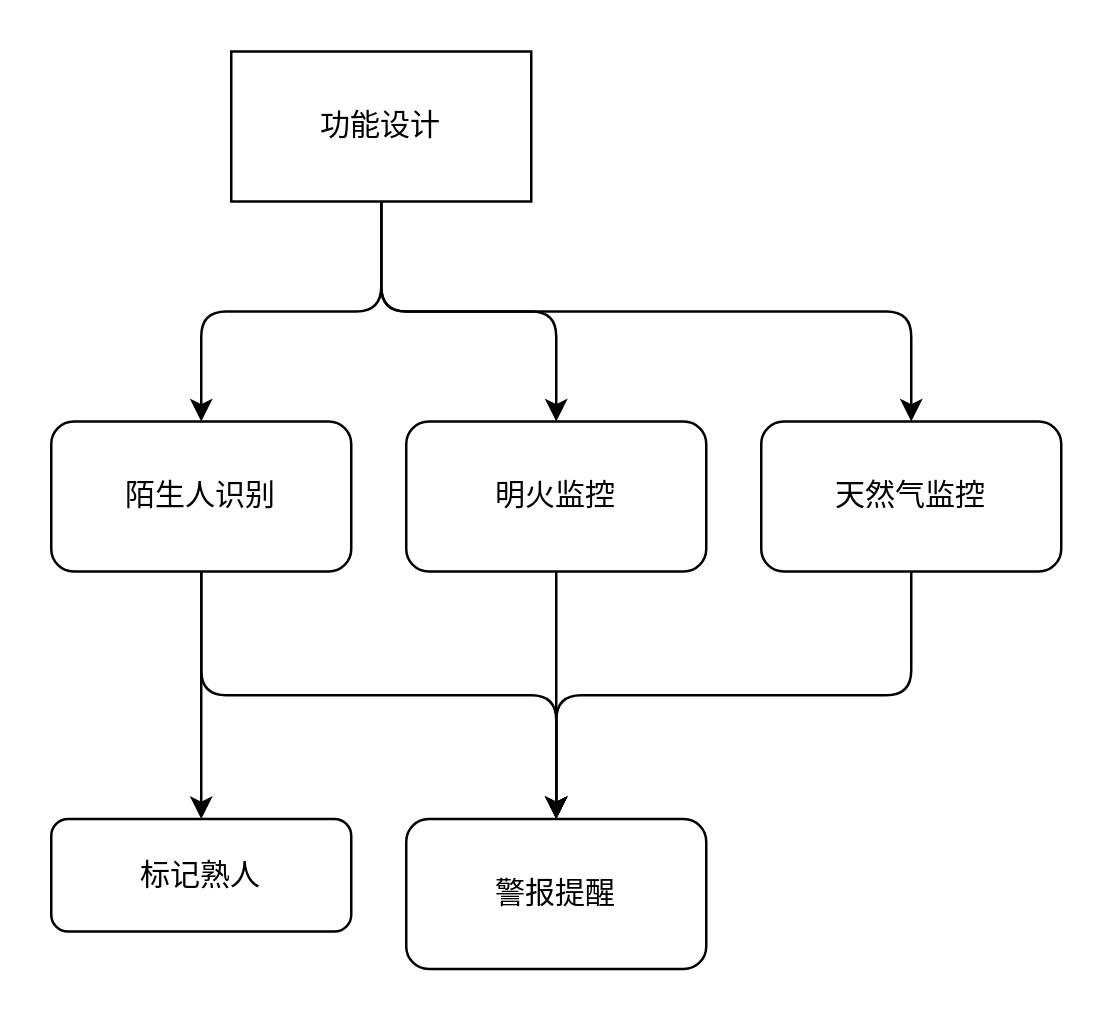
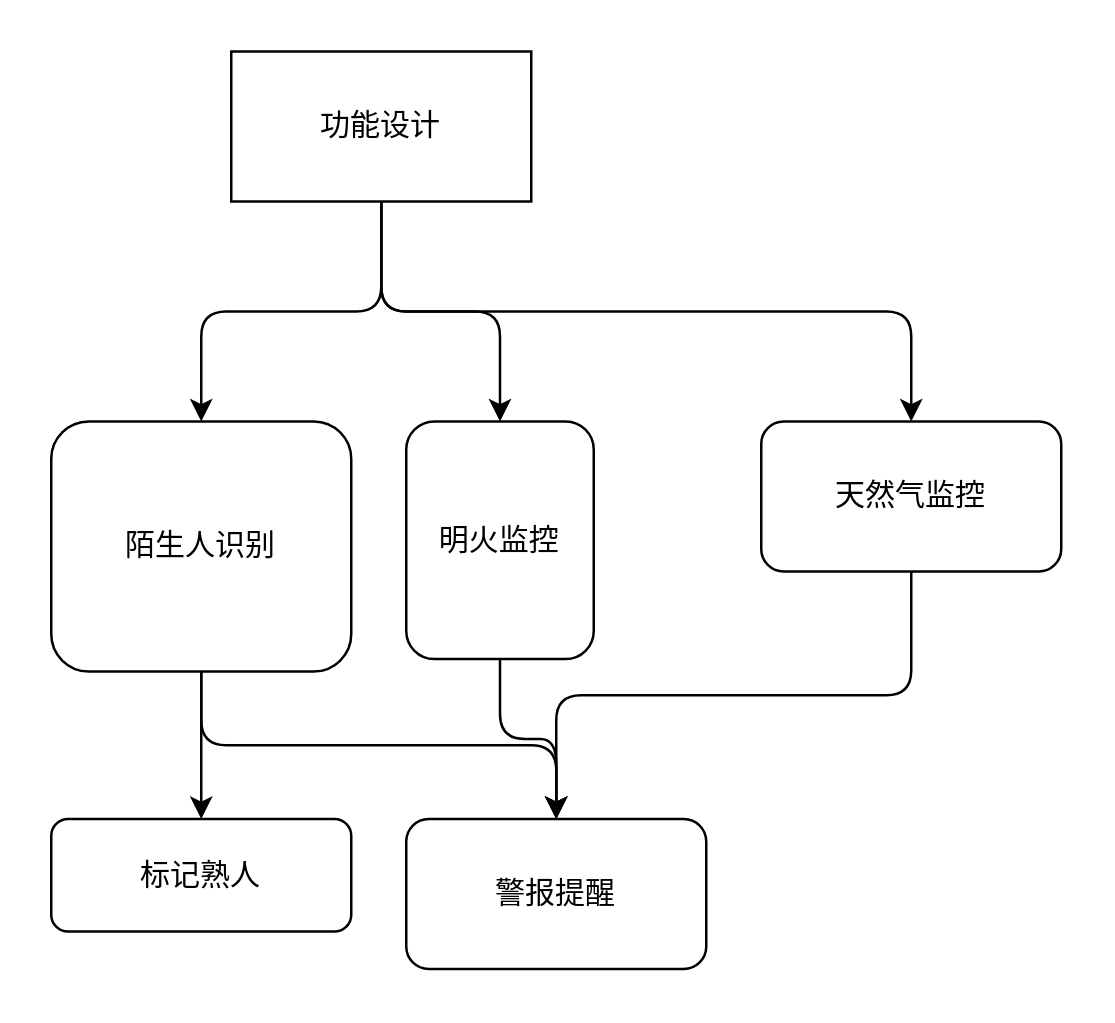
(201, 496) -> (201, 546)
(556, 496) -> (500, 540)
